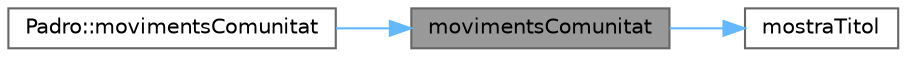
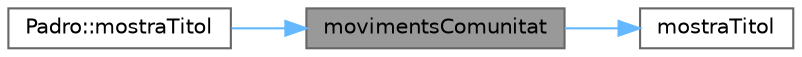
(172, 28) -> (120, 28)
